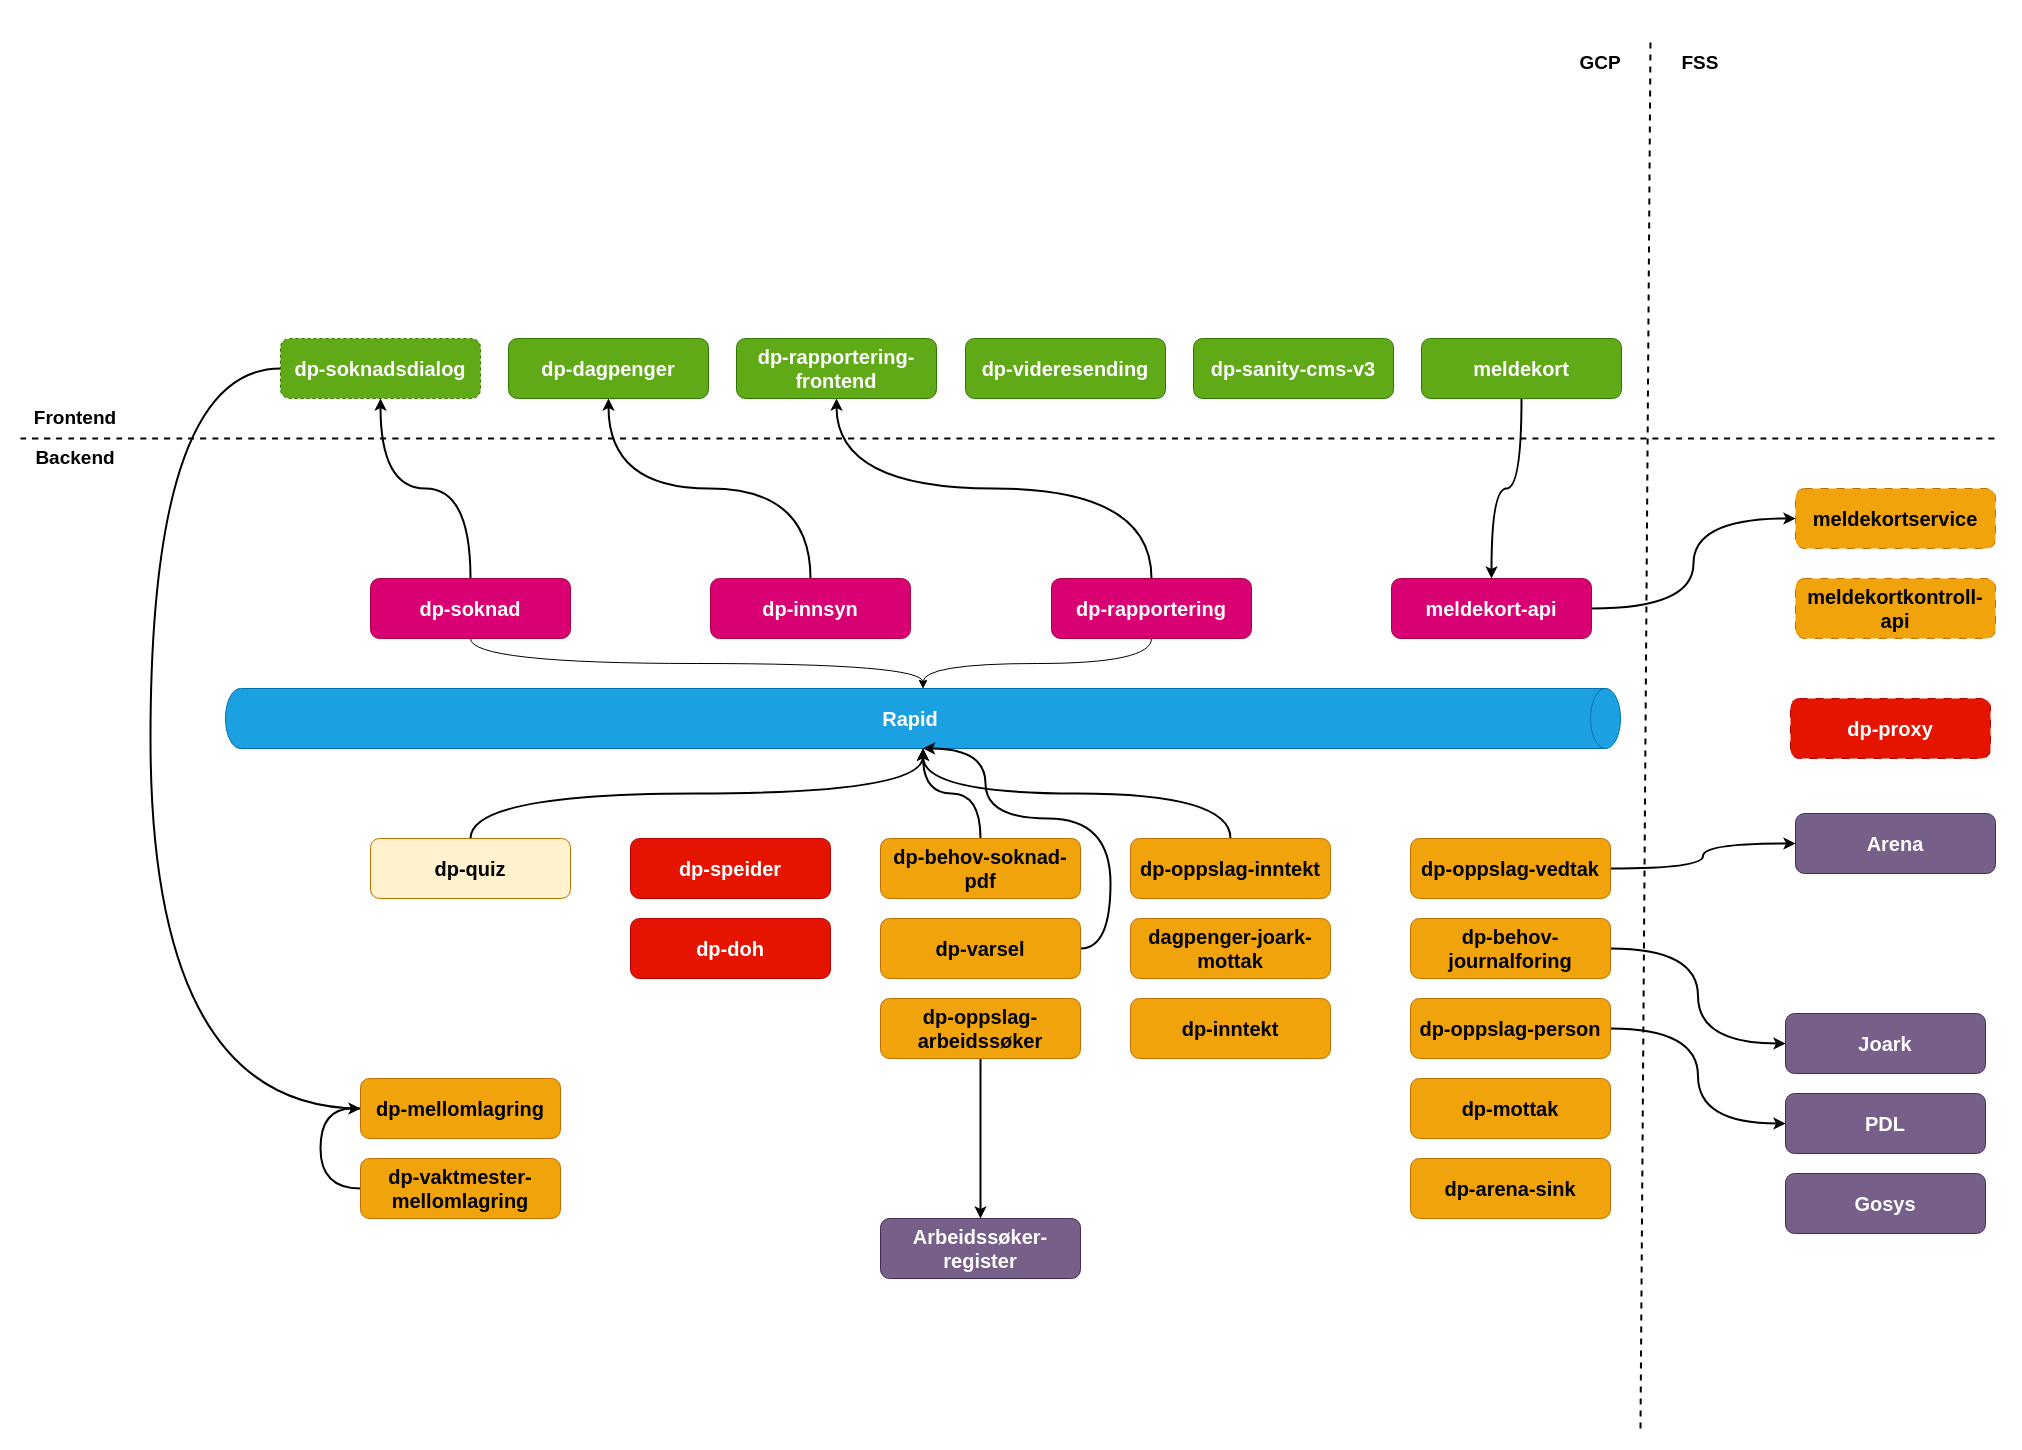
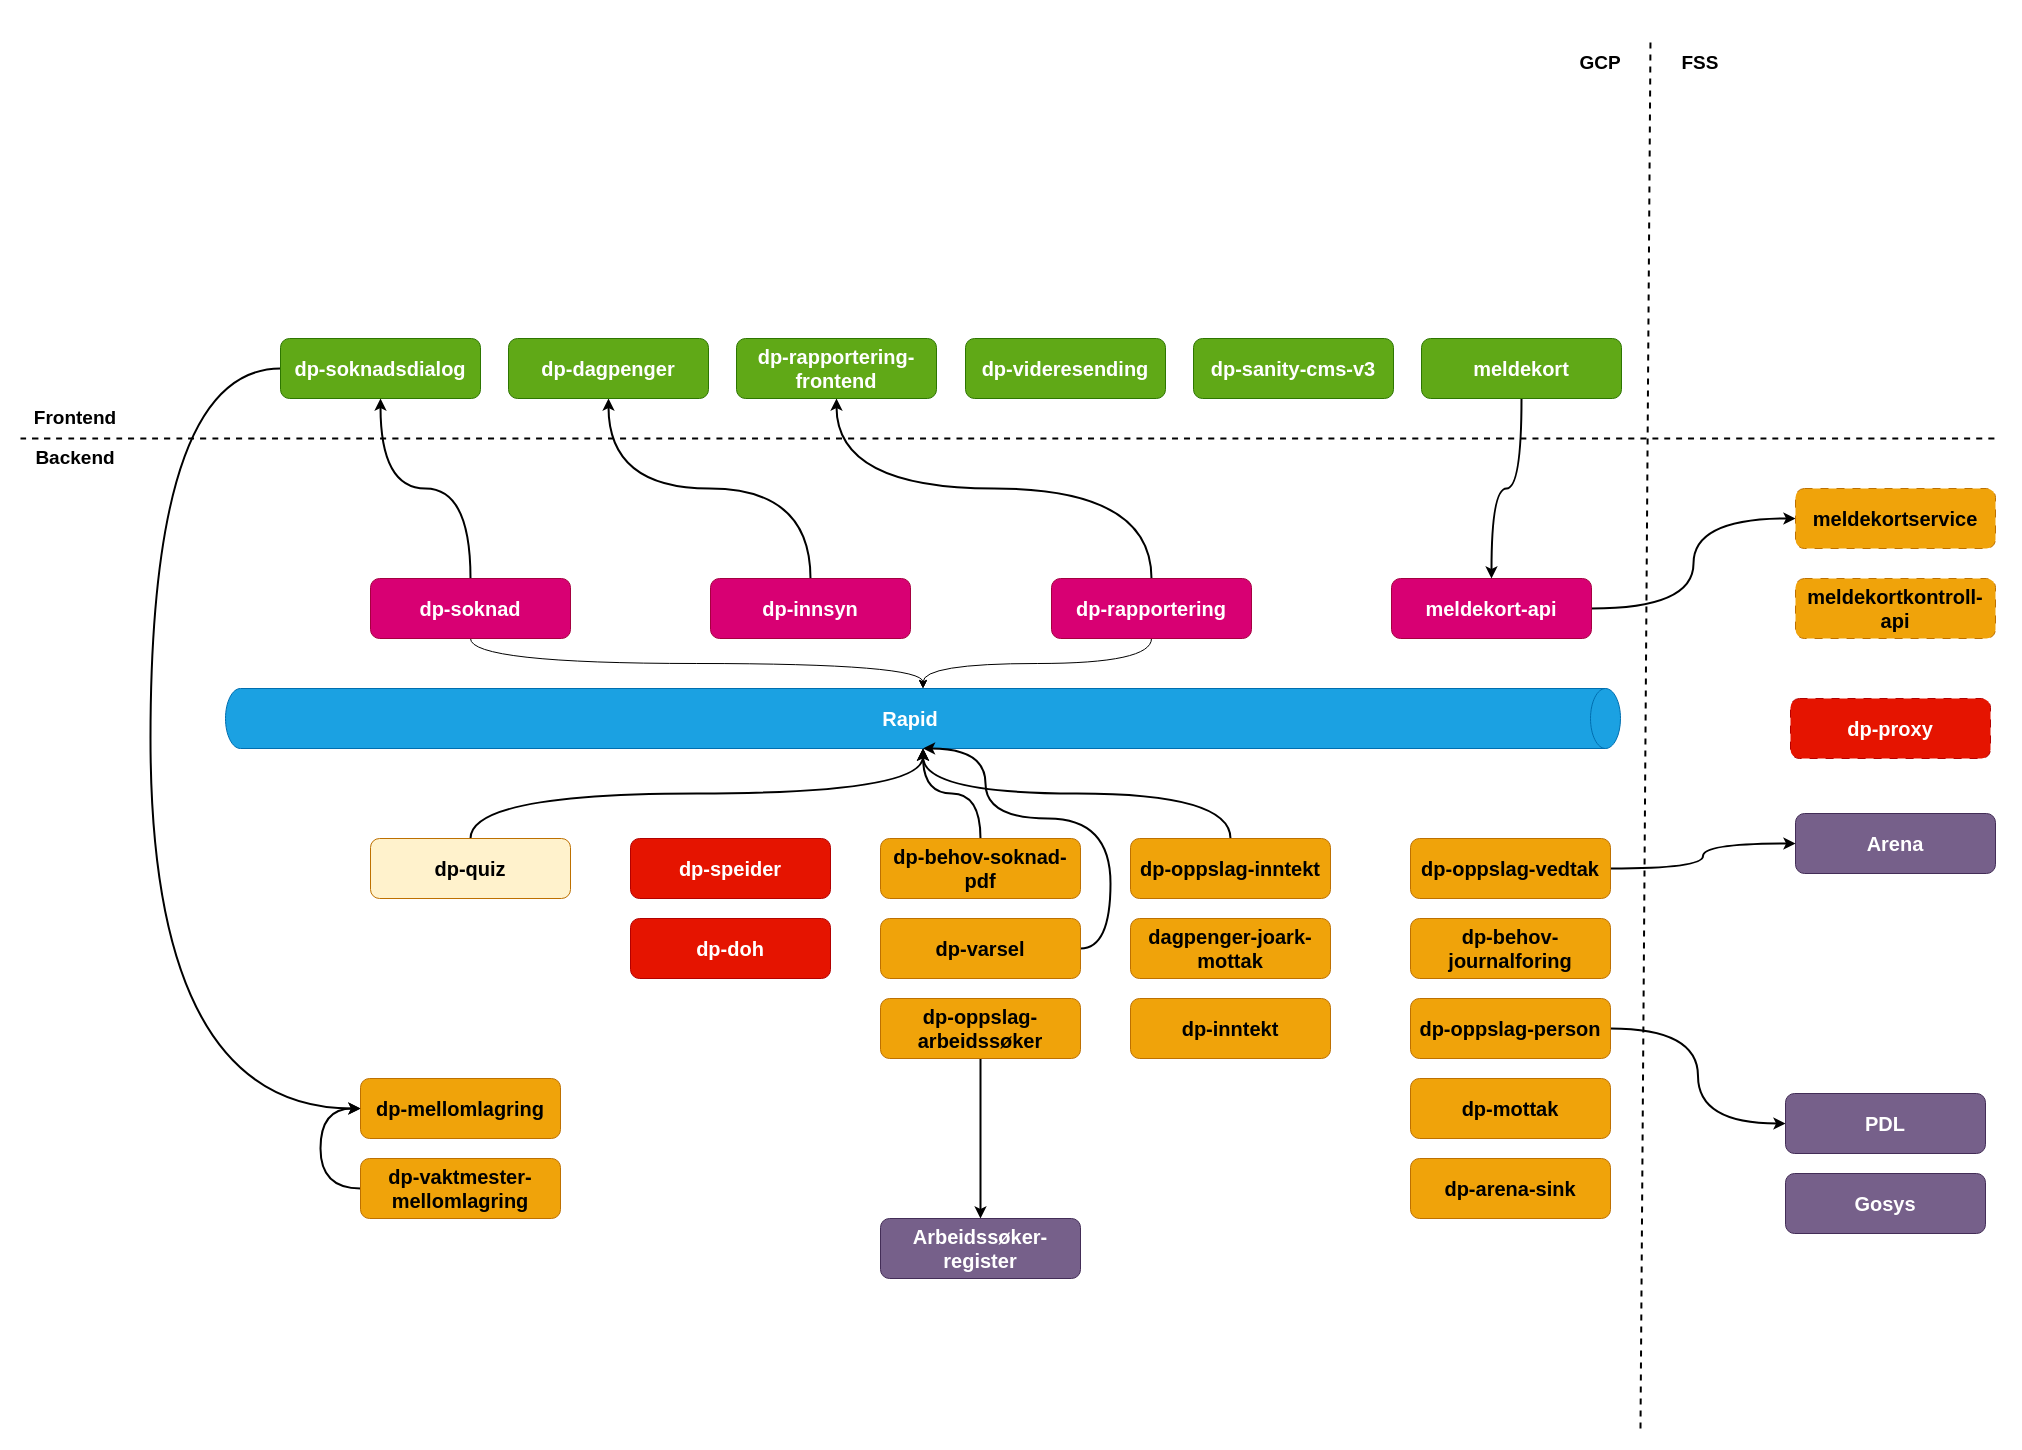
(381, 369) -> (381, 369)
(1698, 993) -> none
(217, 1036) -> (215, 1038)
(1886, 1044) -> none
